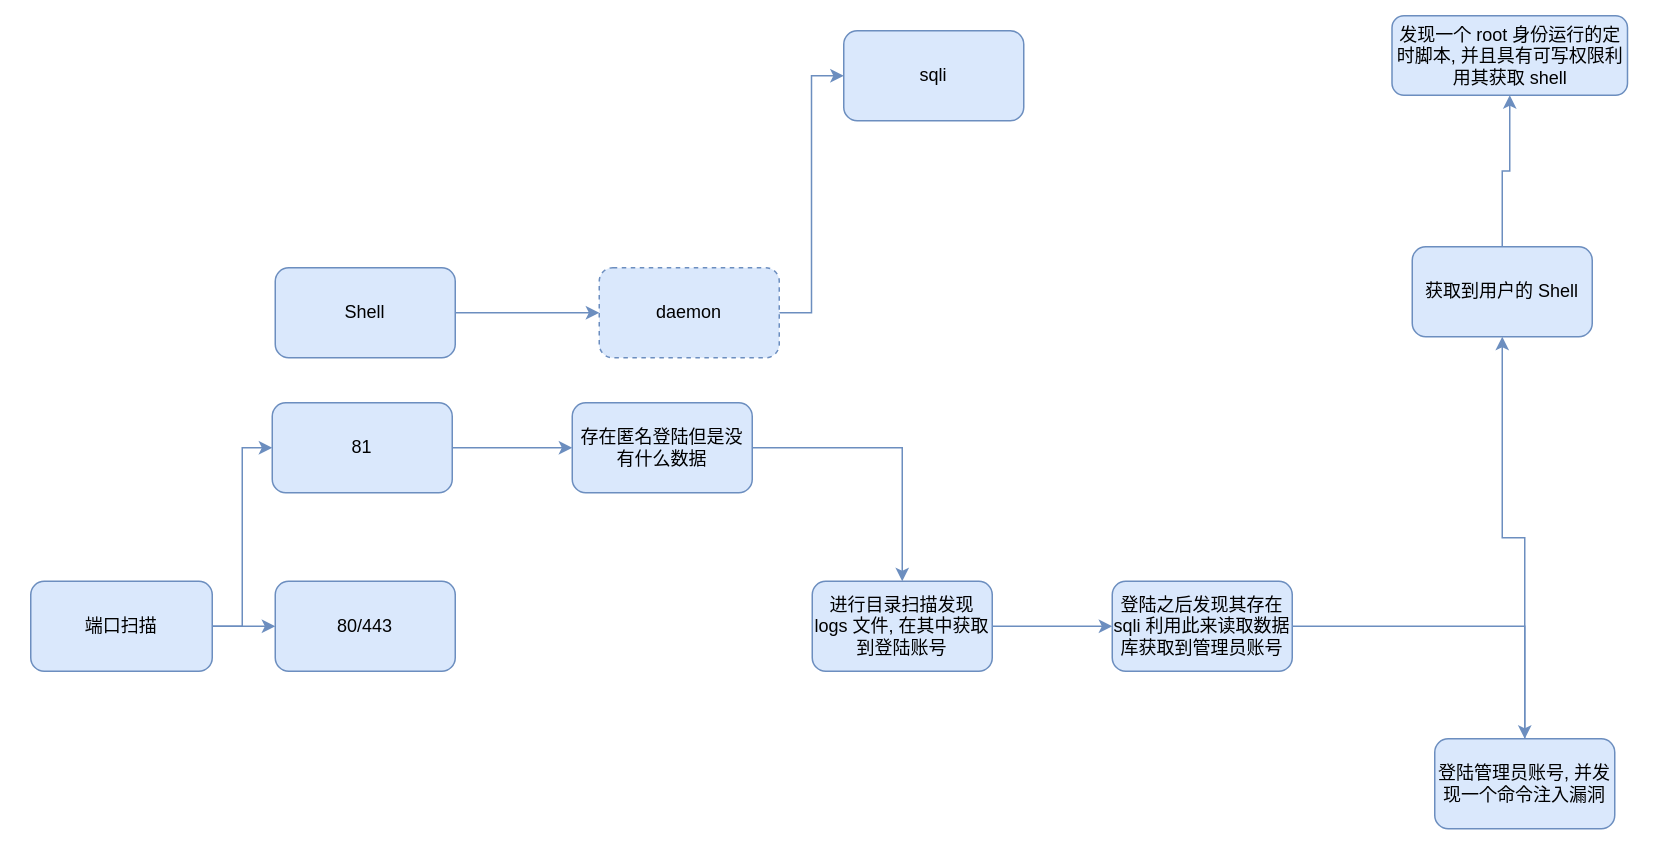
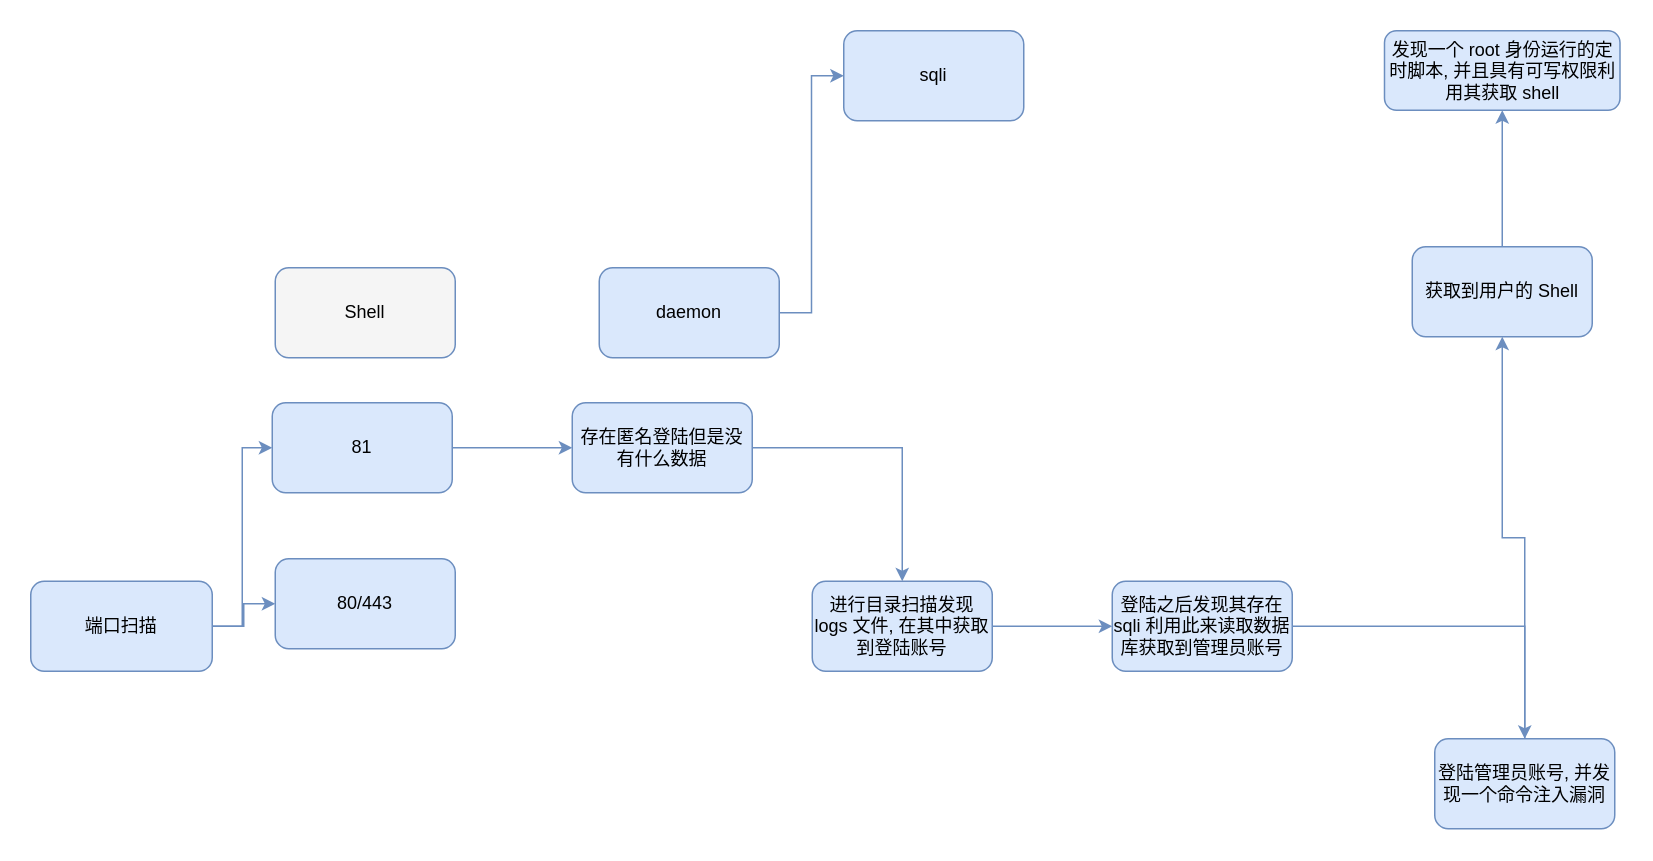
(1510, 56) -> (1502, 71)
(365, 313) -> (365, 313)
(522, 313) -> none
(689, 313) -> (689, 313)
(365, 626) -> (365, 604)
